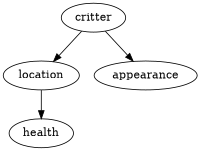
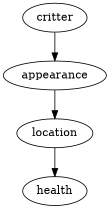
(70, 43) -> (55, 100)
